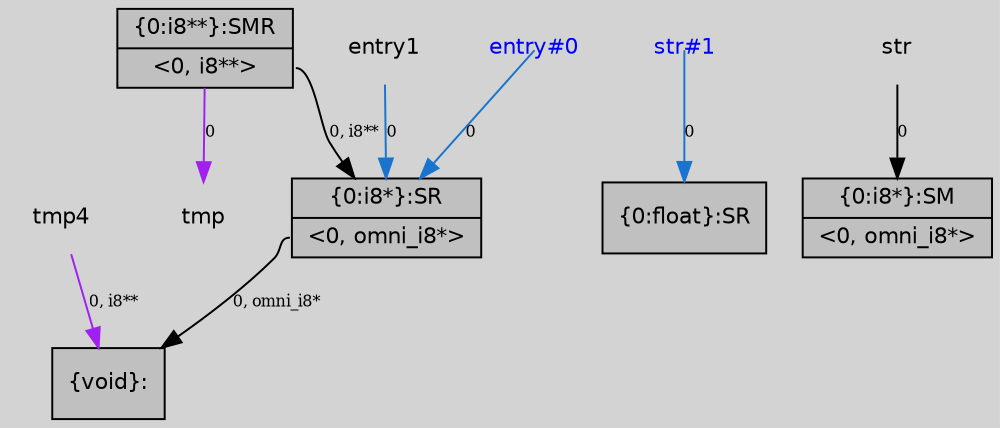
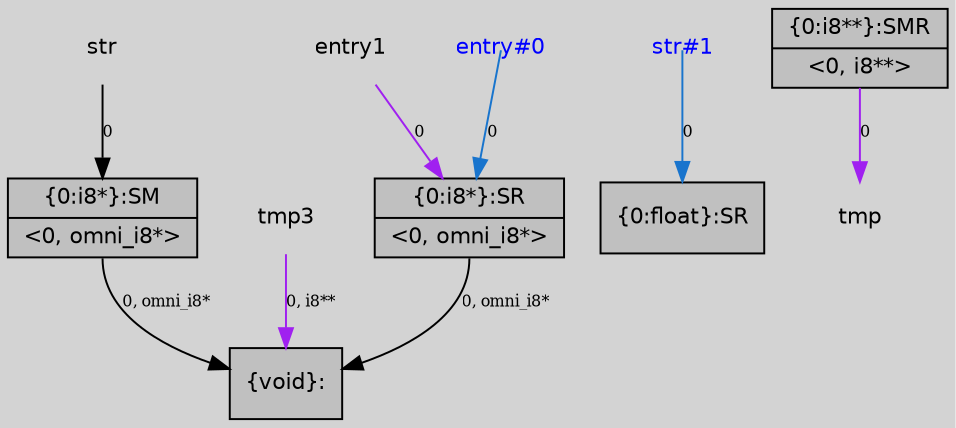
(320, 114) -> none
(385, 121) -> (403, 123)
(61, 218) -> (286, 218)
none -> (140, 326)
